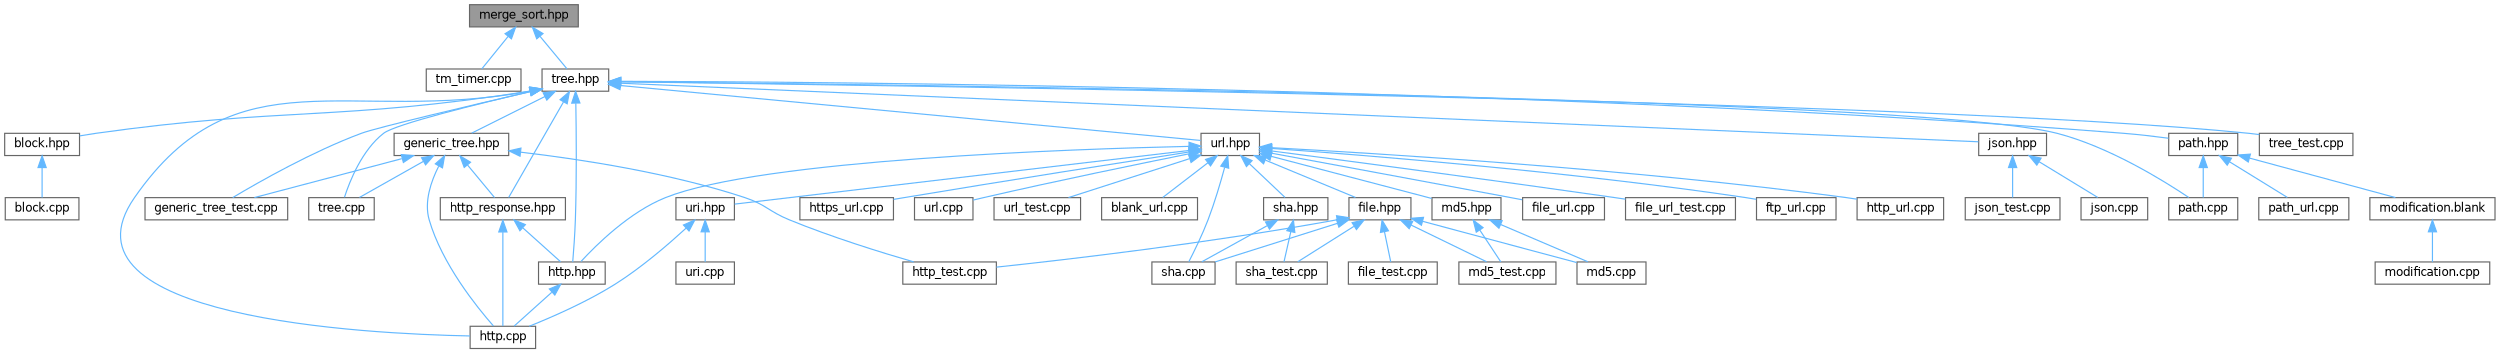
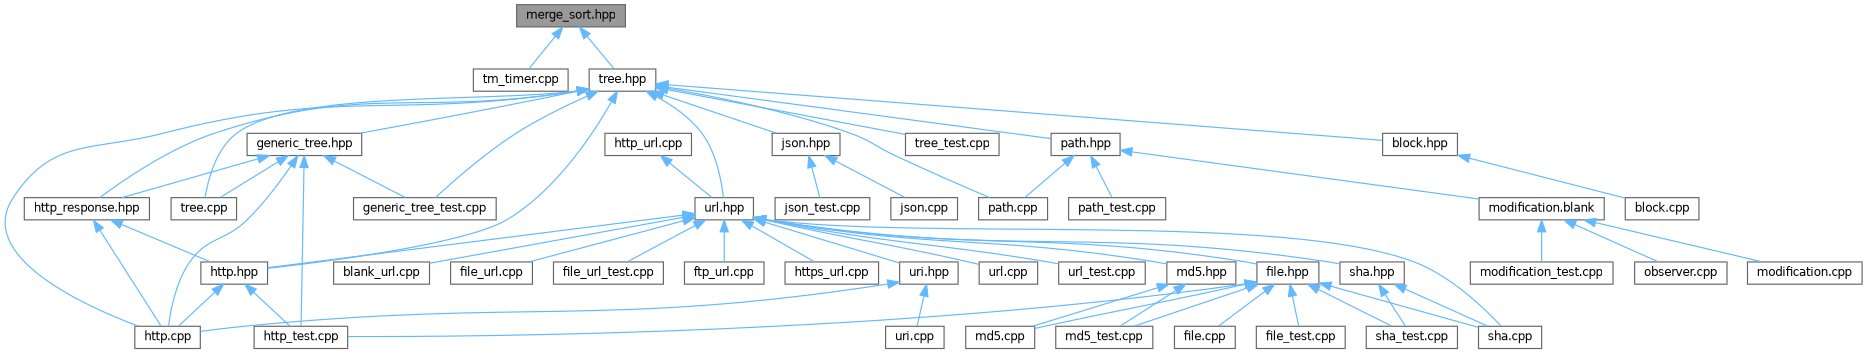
(1579, 169) -> (691, 180)
(2304, 209) -> (1117, 209)
none -> (1542, 273)
none -> (1681, 273)
none -> (272, 309)
none -> (1205, 337)
